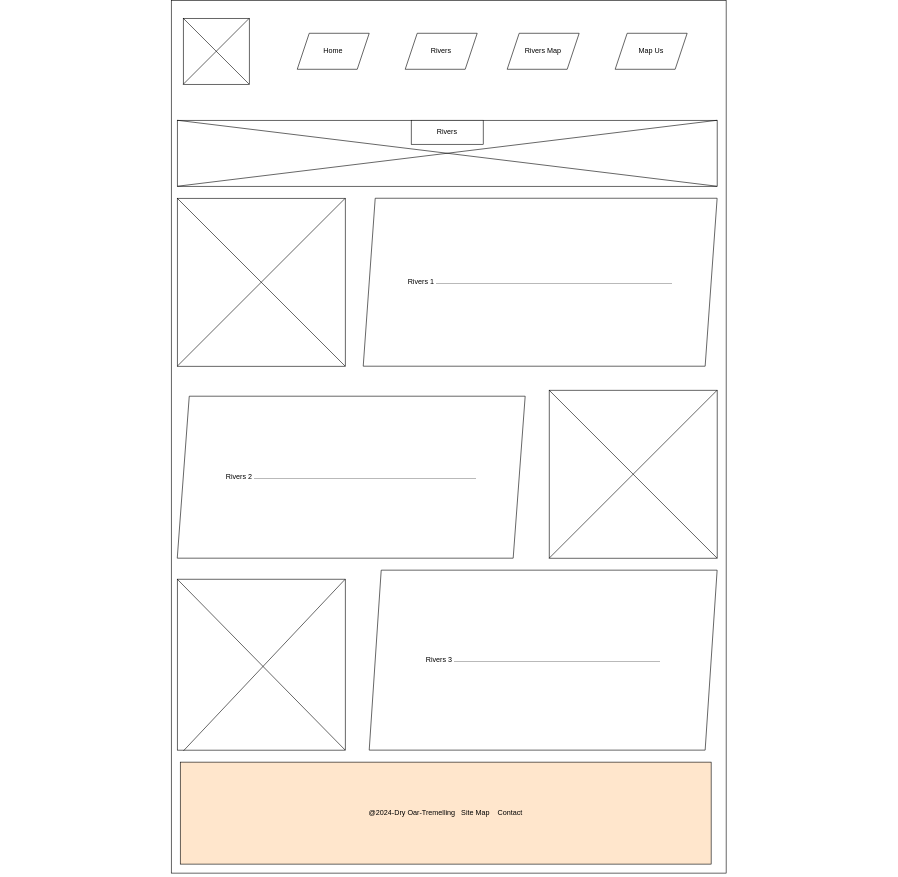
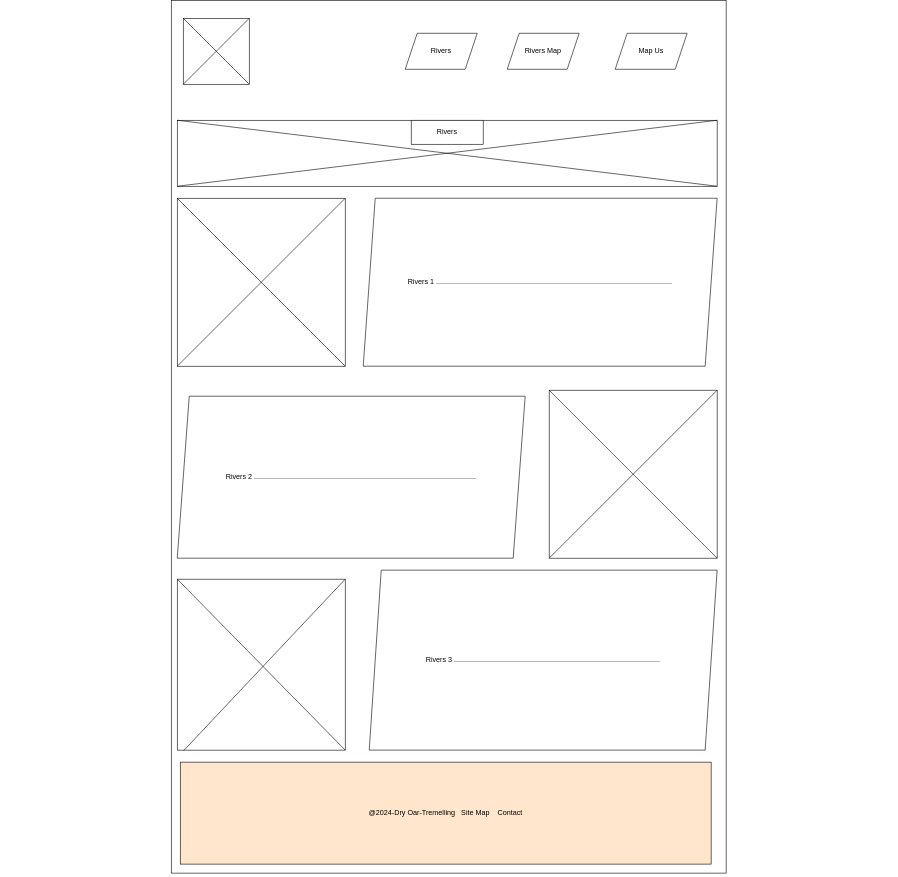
(333, 51) -> none
